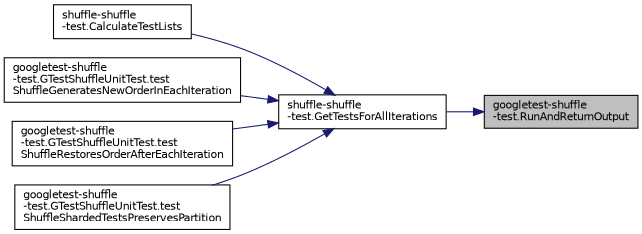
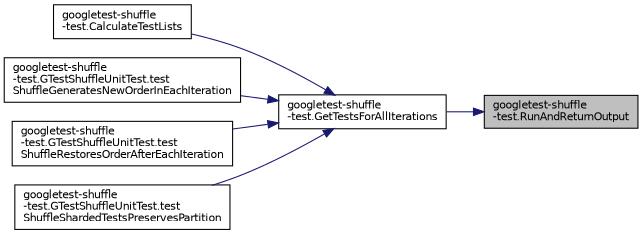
(122, 22) -> (122, 22)
(362, 112) -> (362, 112)
